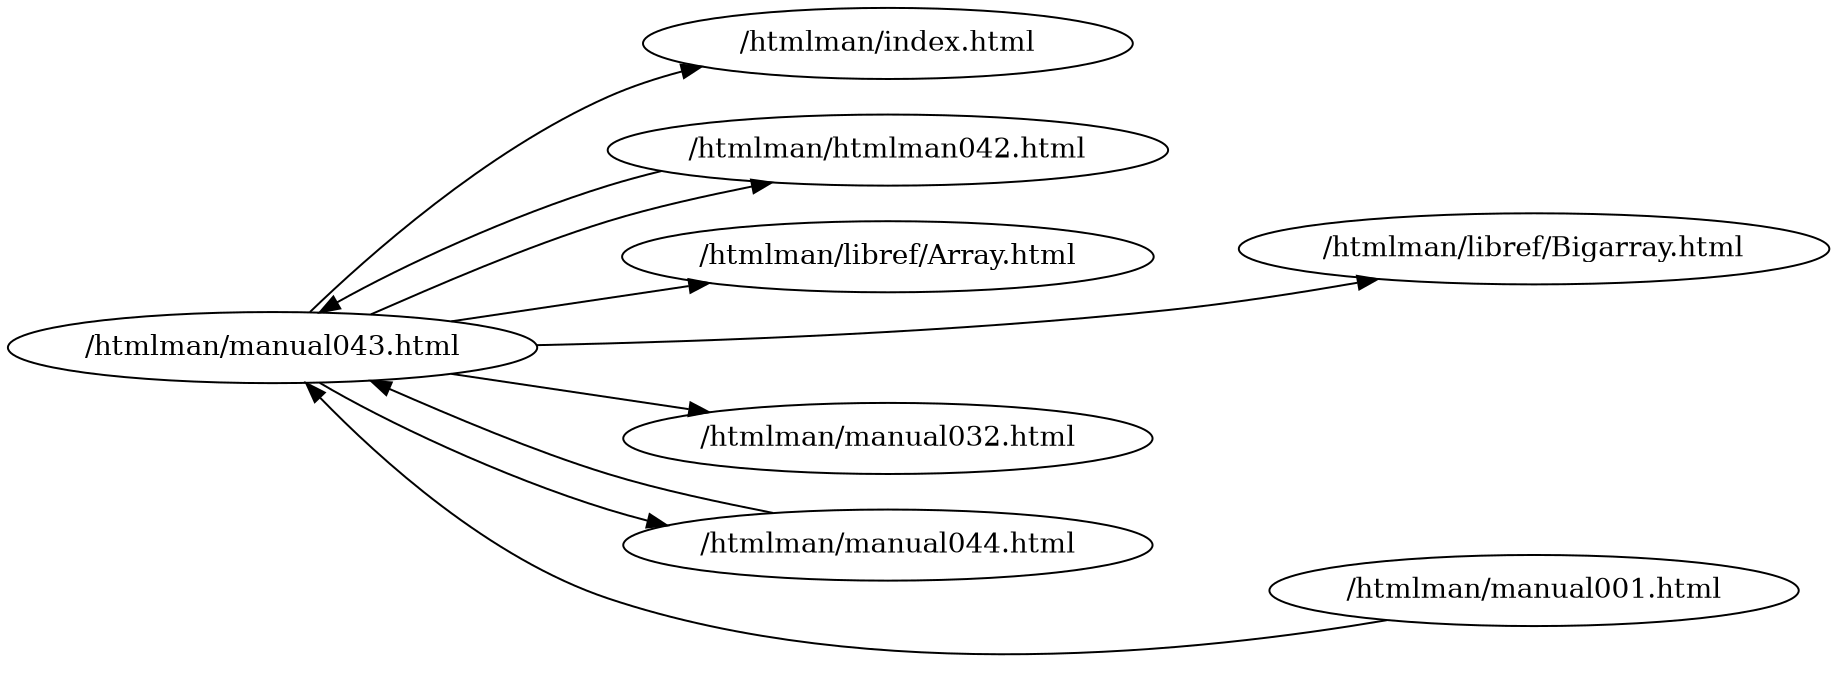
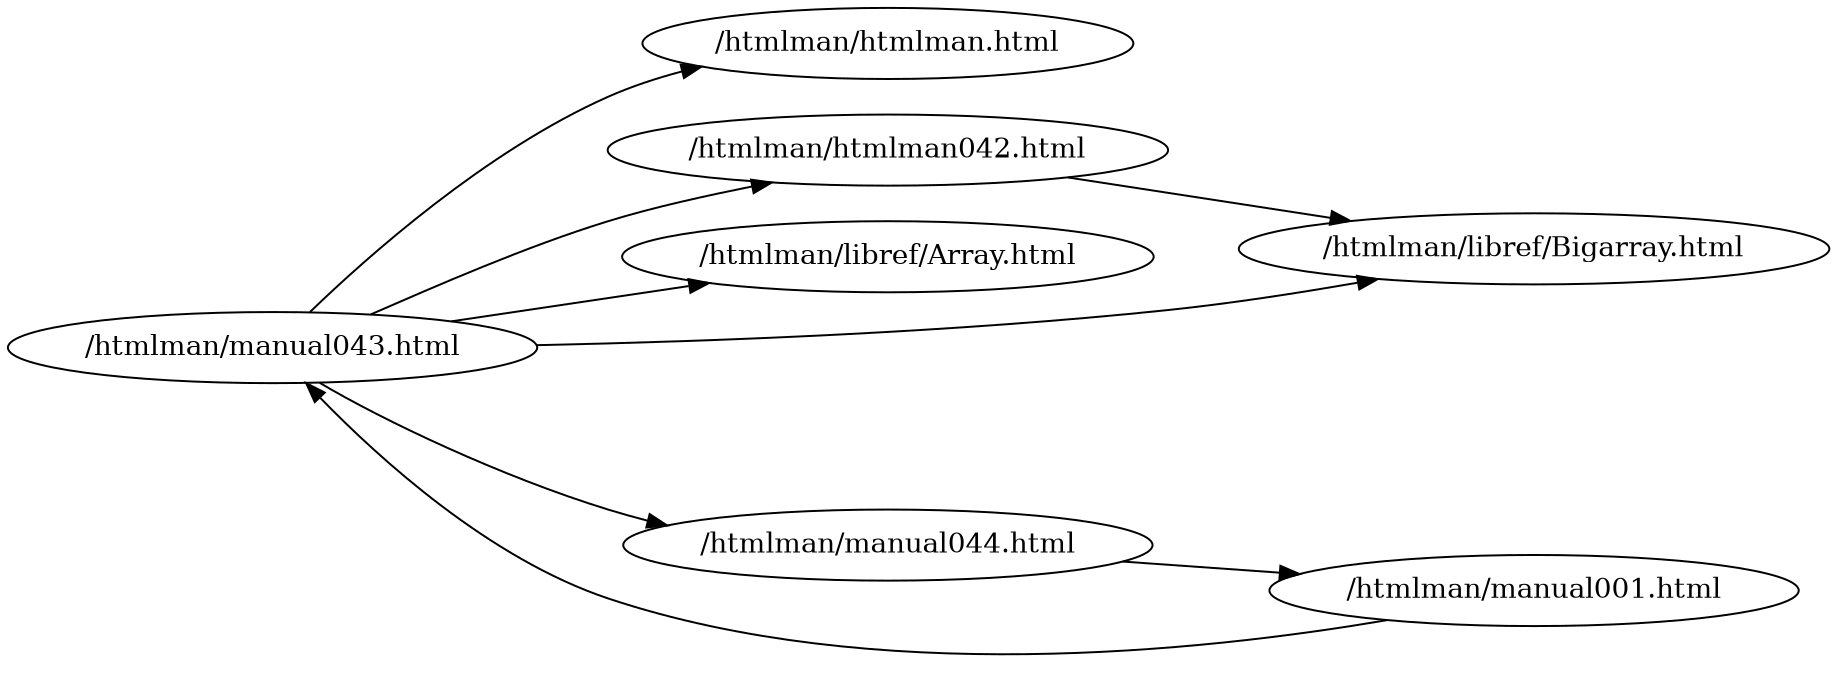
(888, 43) -> (888, 43)
(495, 227) -> (1199, 198)
(888, 438) -> none
(577, 464) -> (1201, 567)
